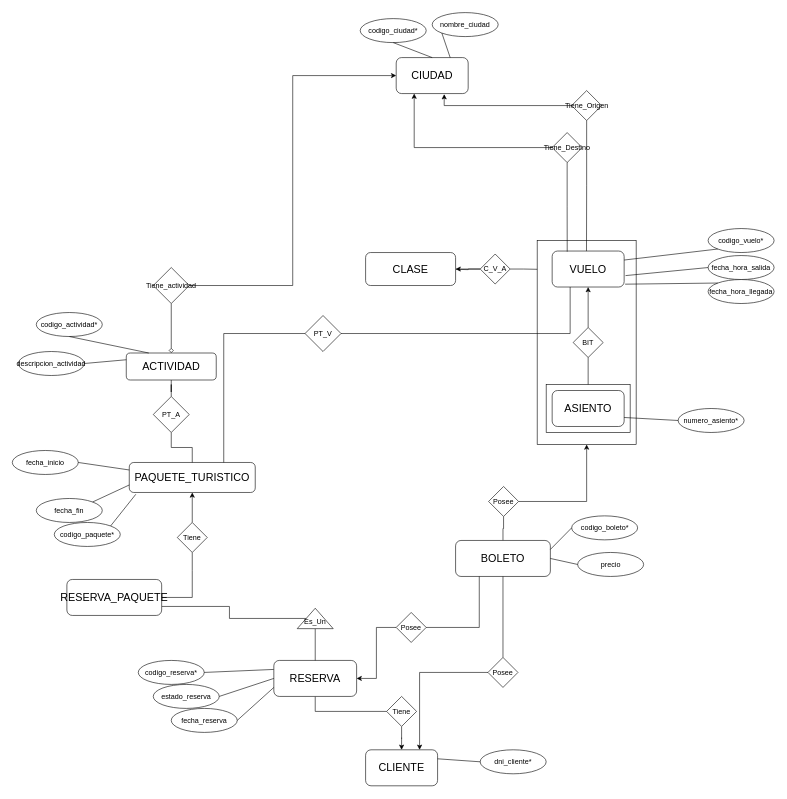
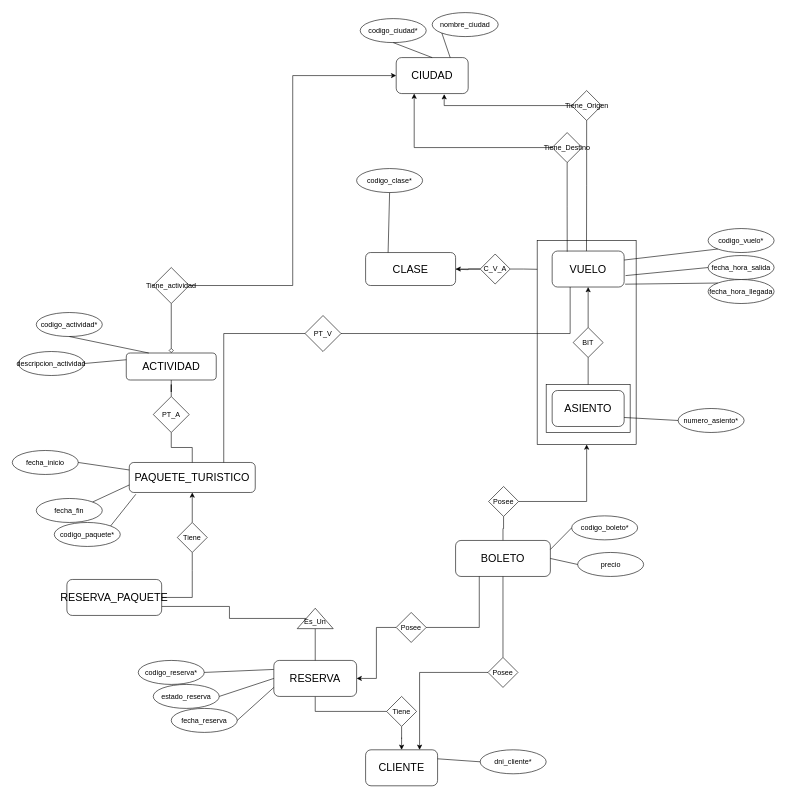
none -> (390, 180)
none -> (389, 222)
